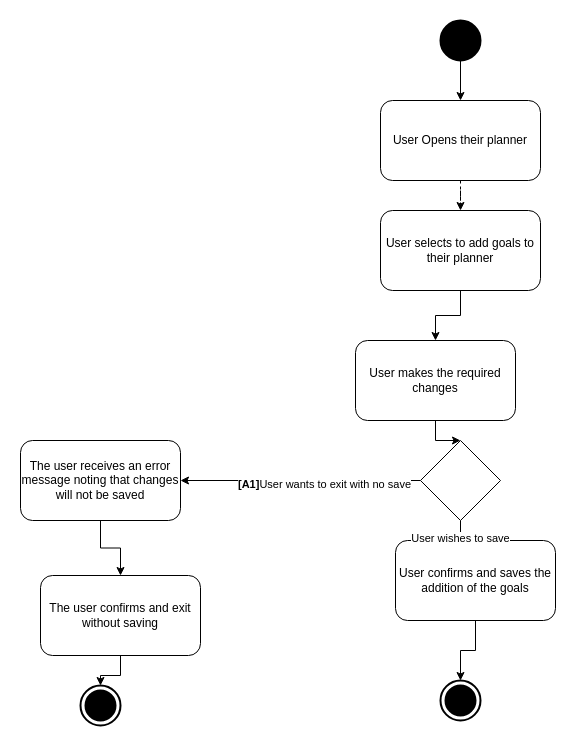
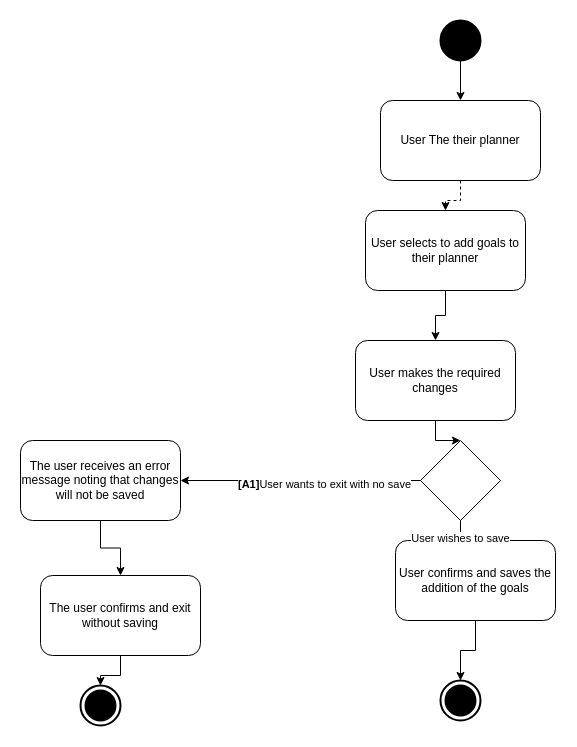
(461, 141) -> (461, 141)
(461, 251) -> (446, 251)
